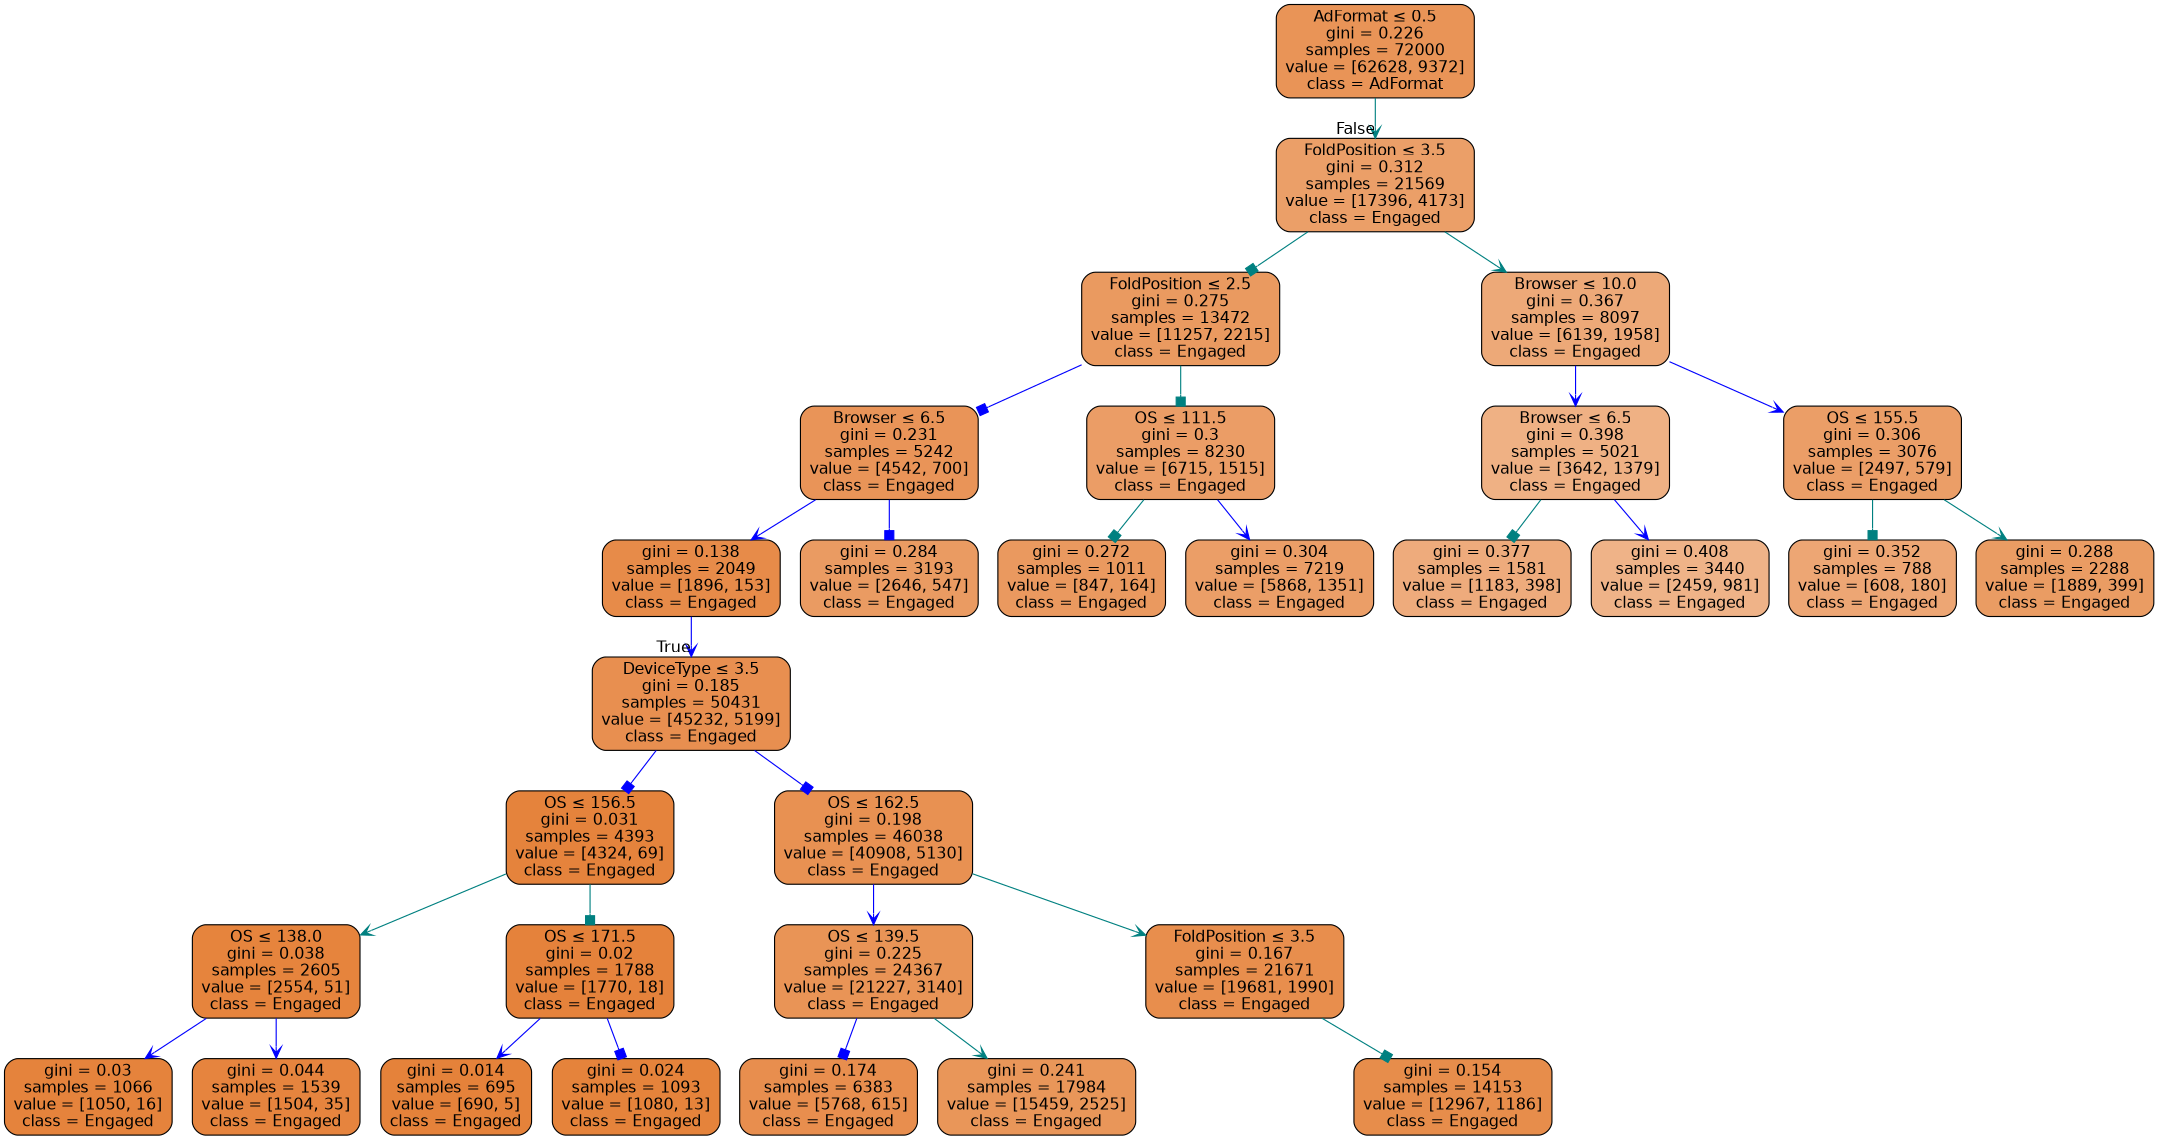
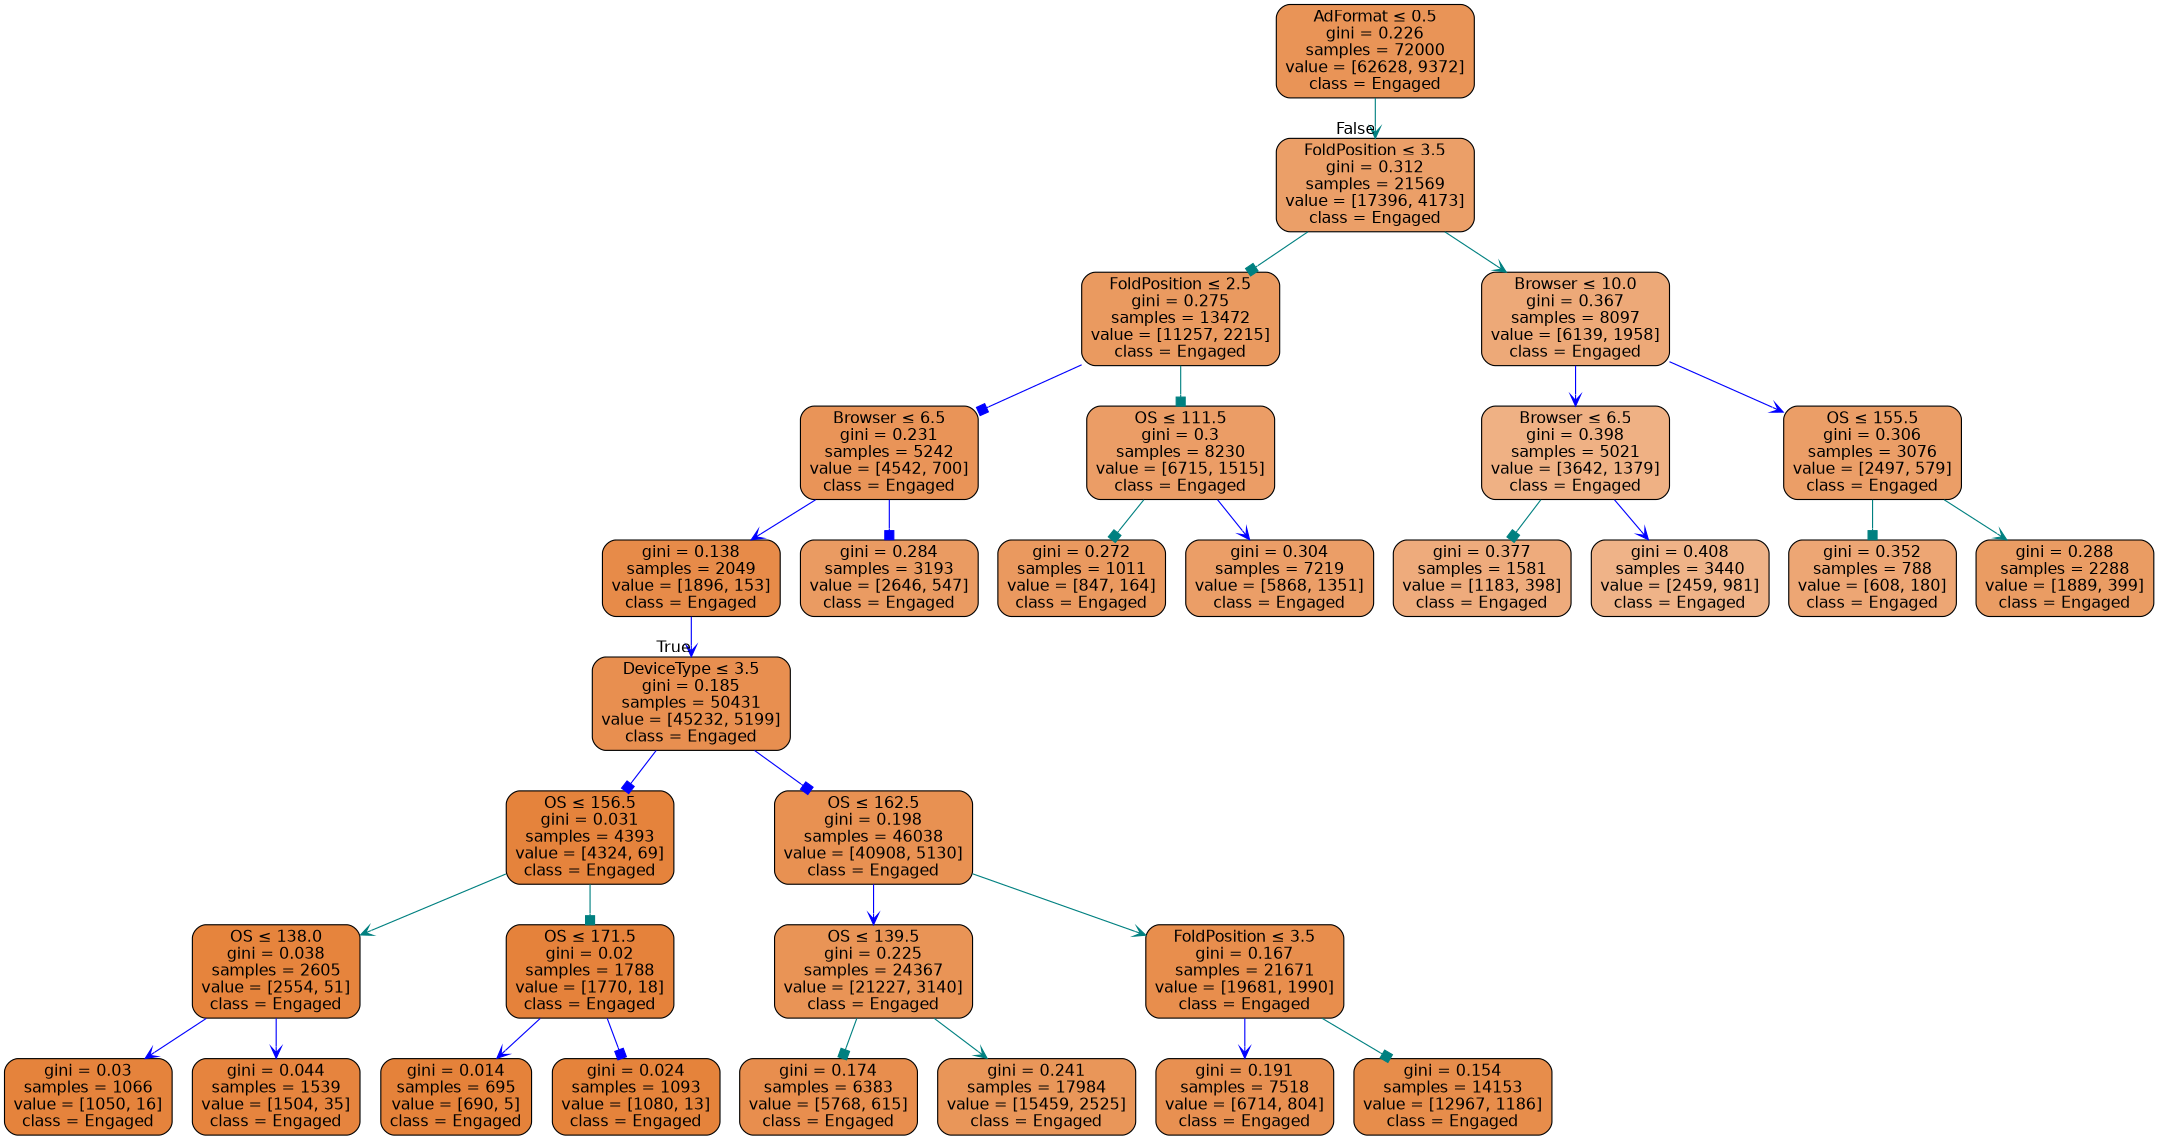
(1375, 84) -> (1375, 84)
(851, 1033) -> (851, 1033)
none -> (1245, 1097)
